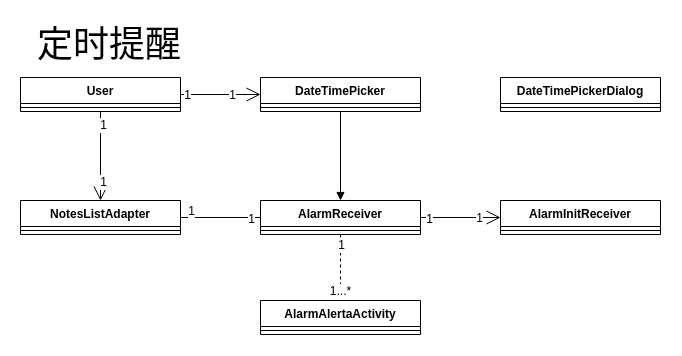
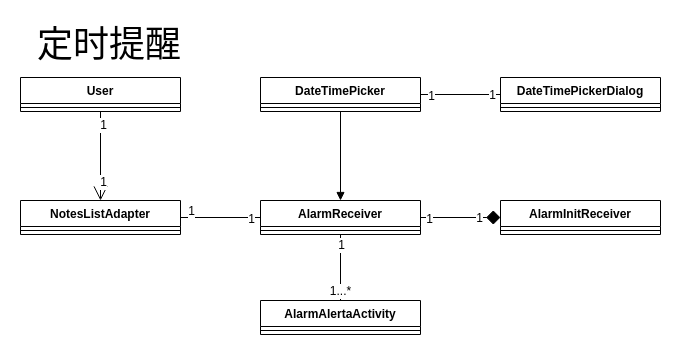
(219, 95) -> none
none -> (461, 95)
(491, 218) -> (486, 218)
(341, 269) -> (341, 269)
